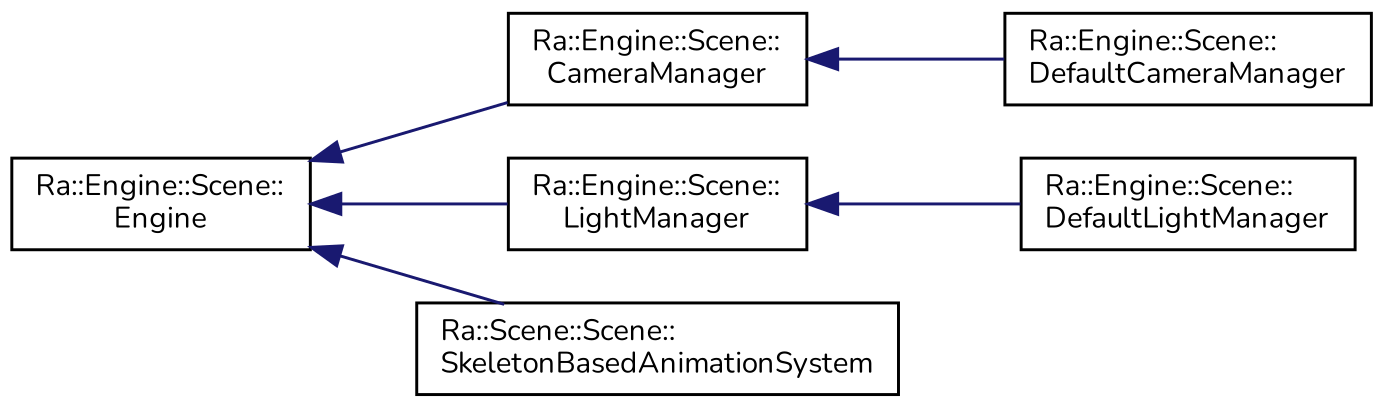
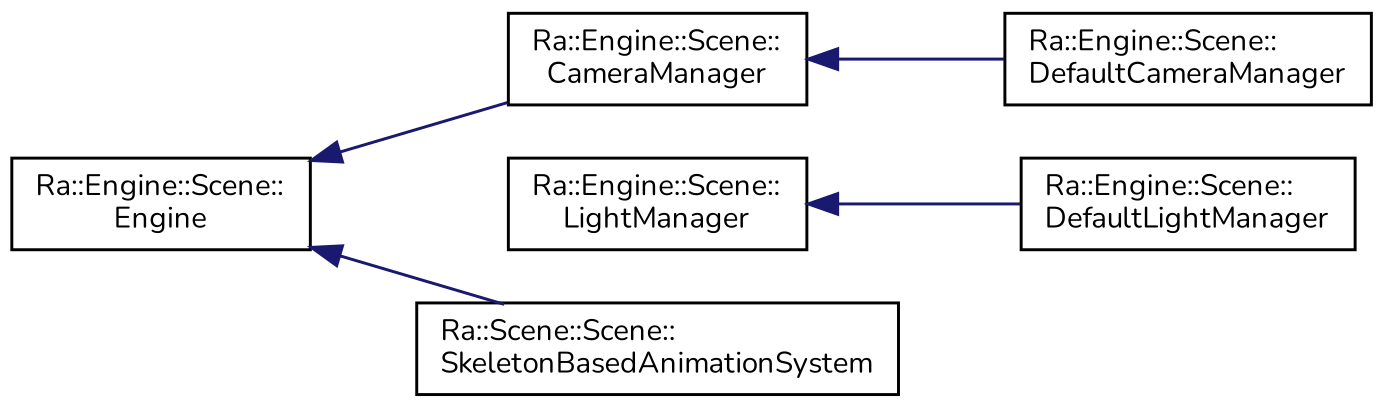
(424, 204) -> none
